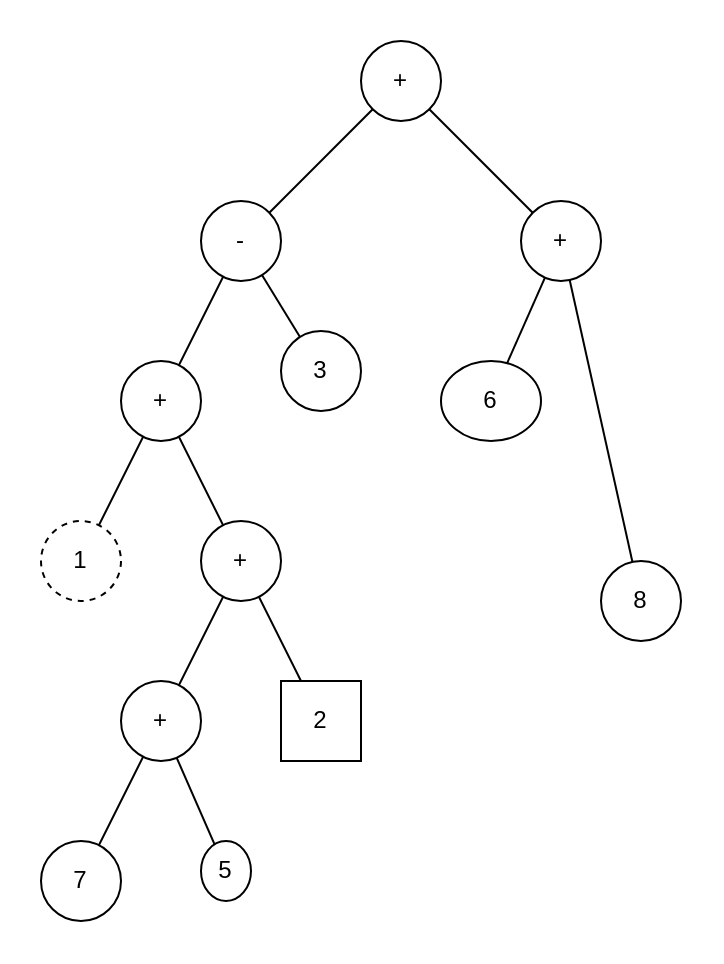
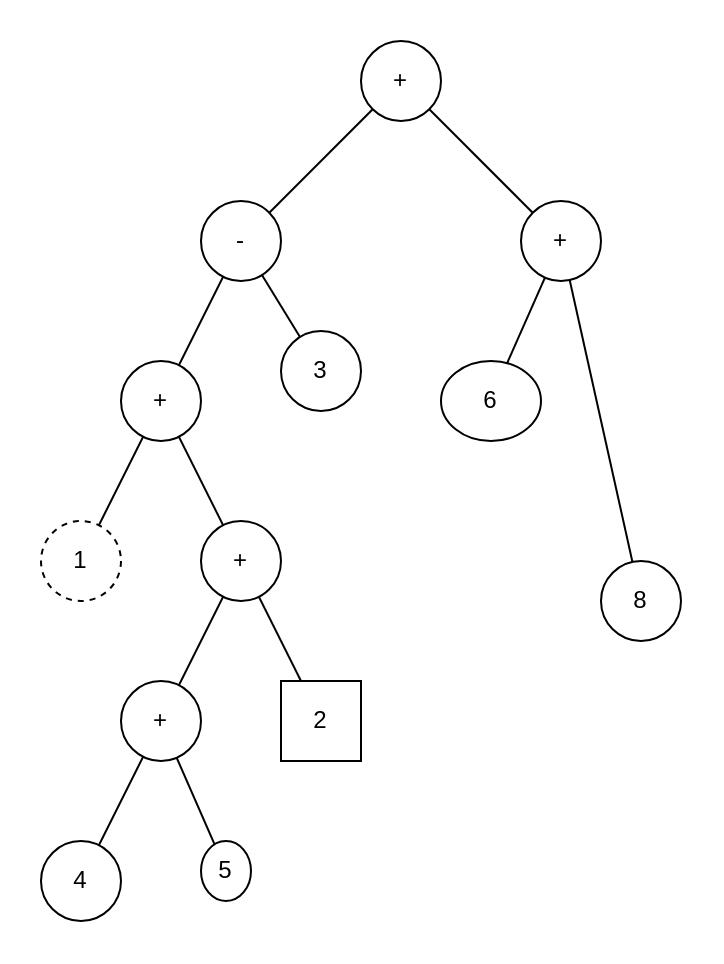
(81, 881) -> (81, 881)
